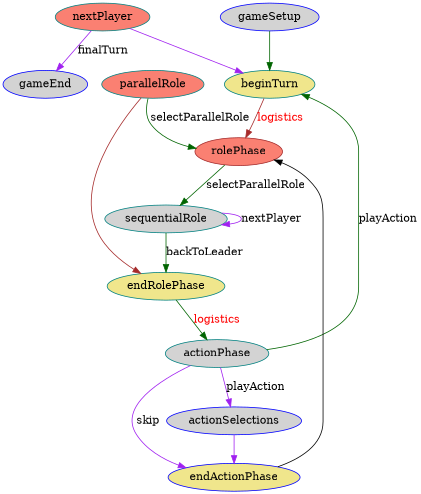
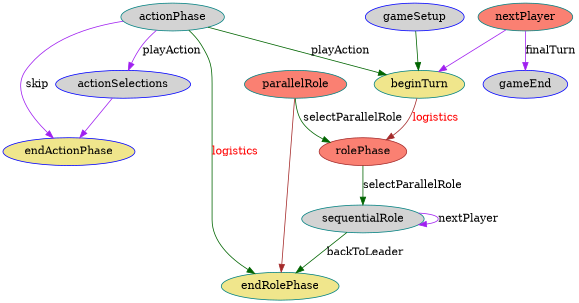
(189, 317) -> (212, 154)
(323, 317) -> none
